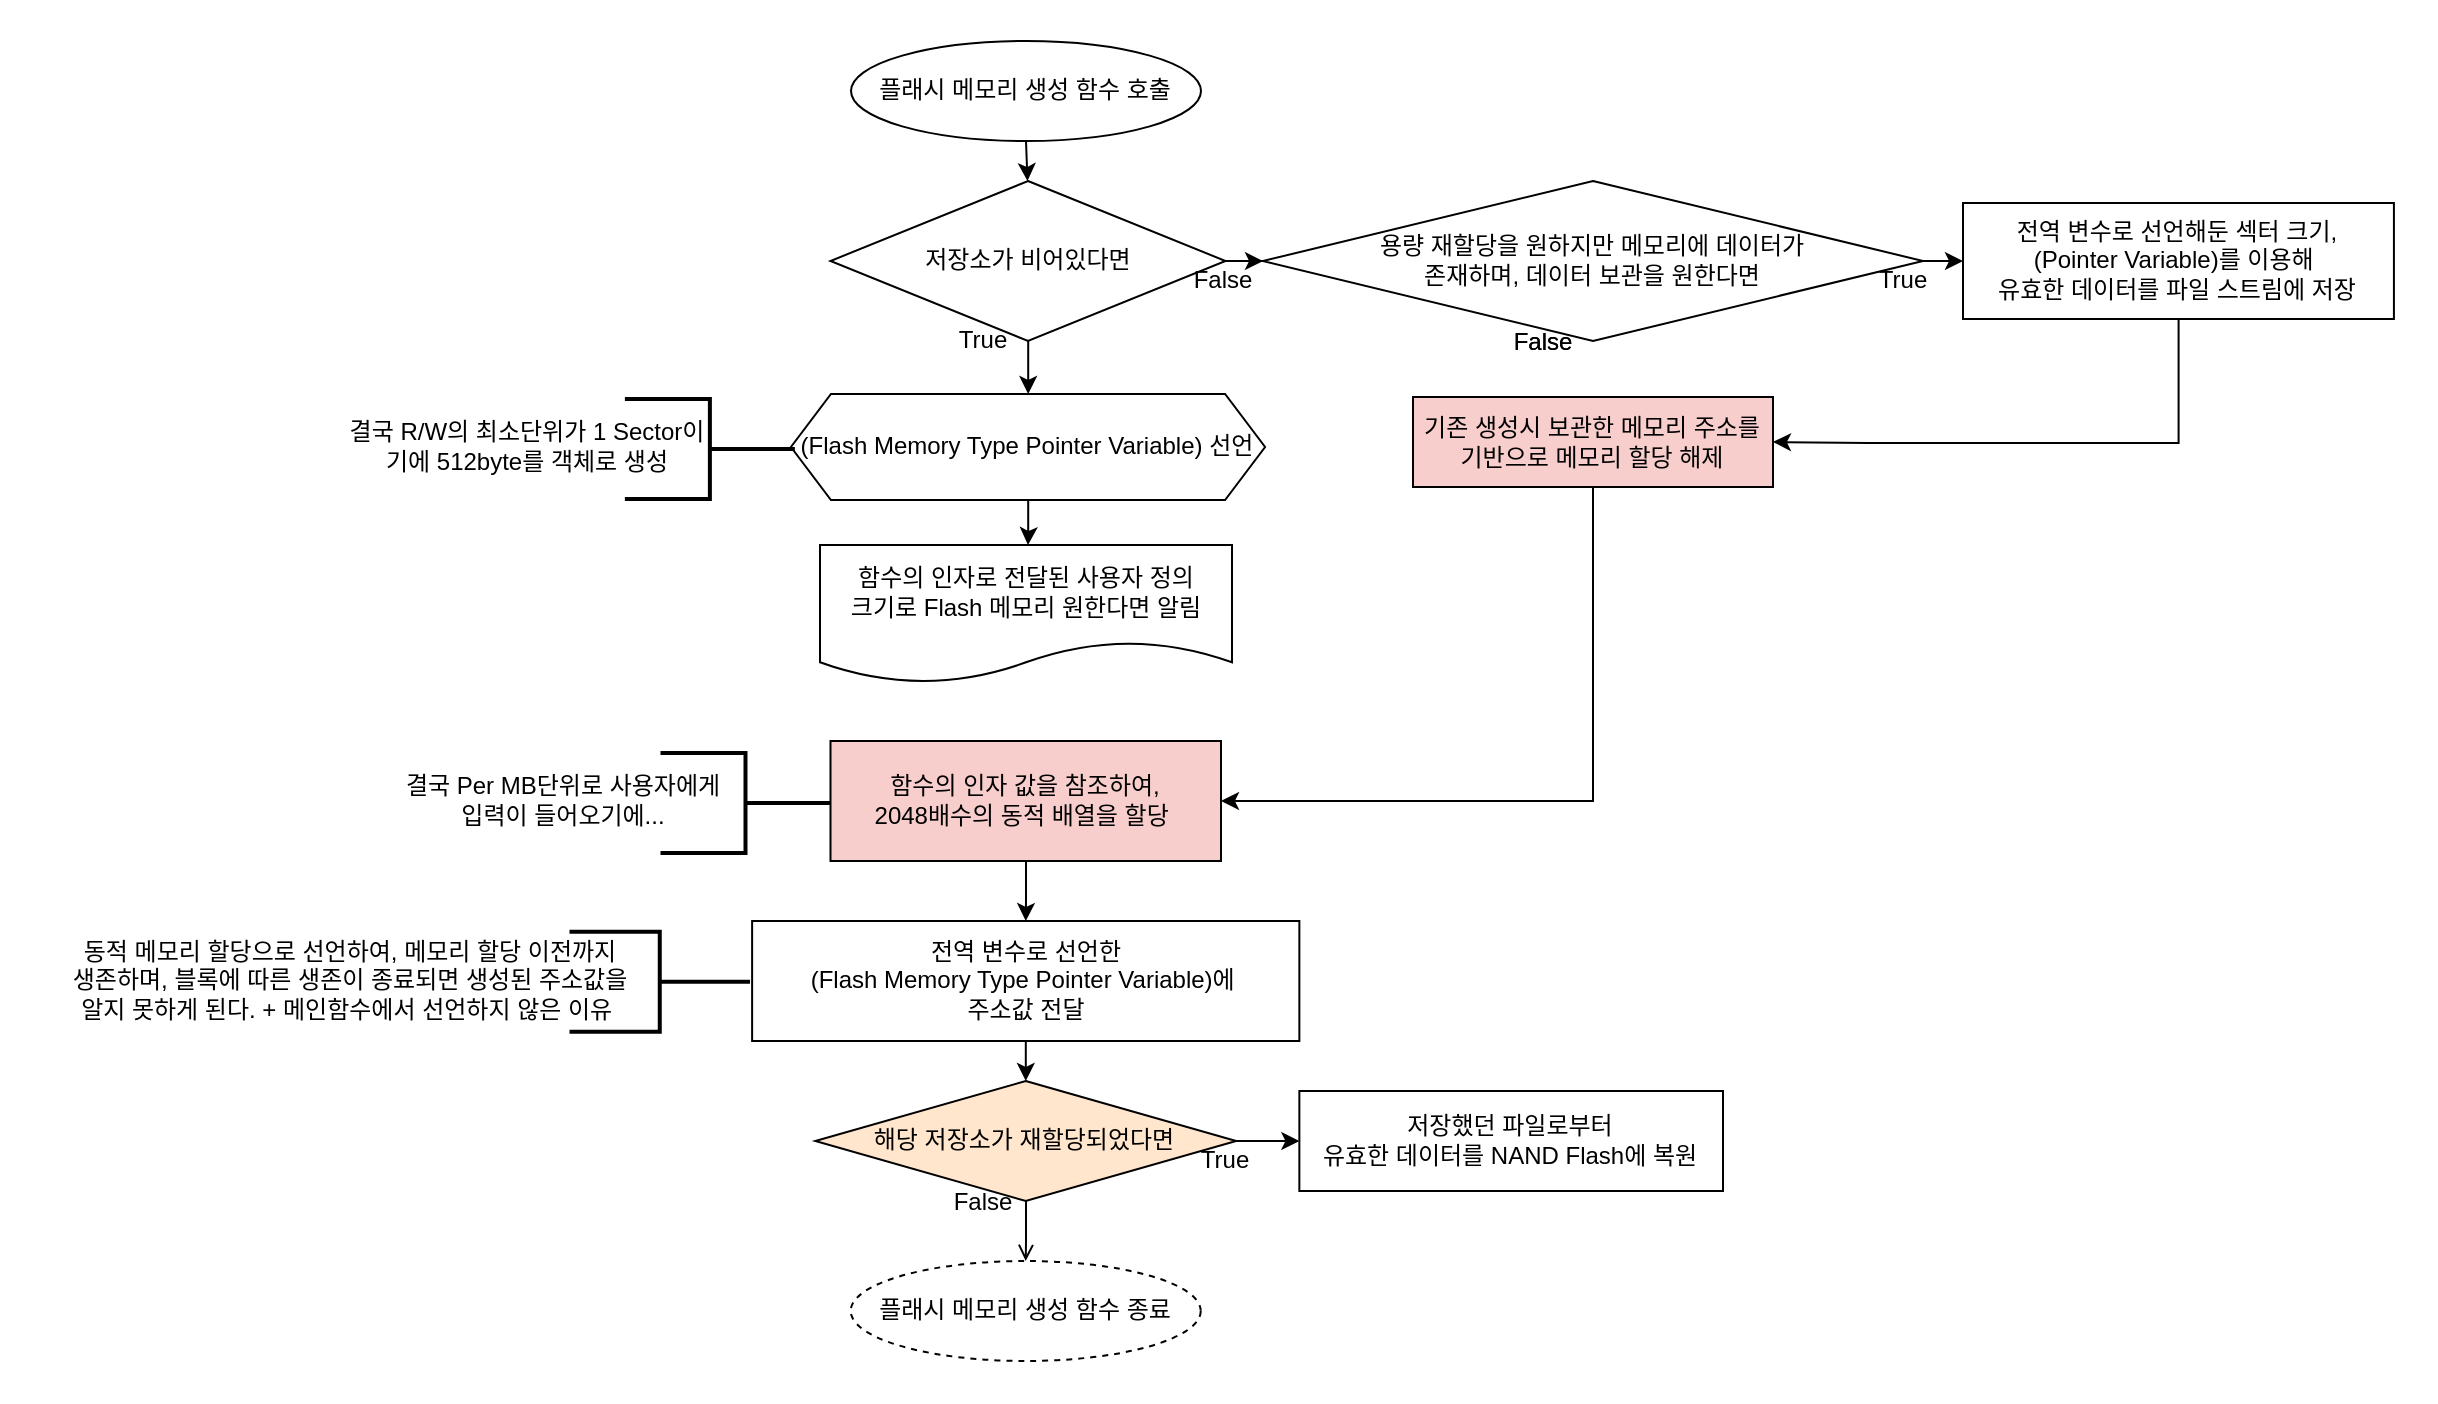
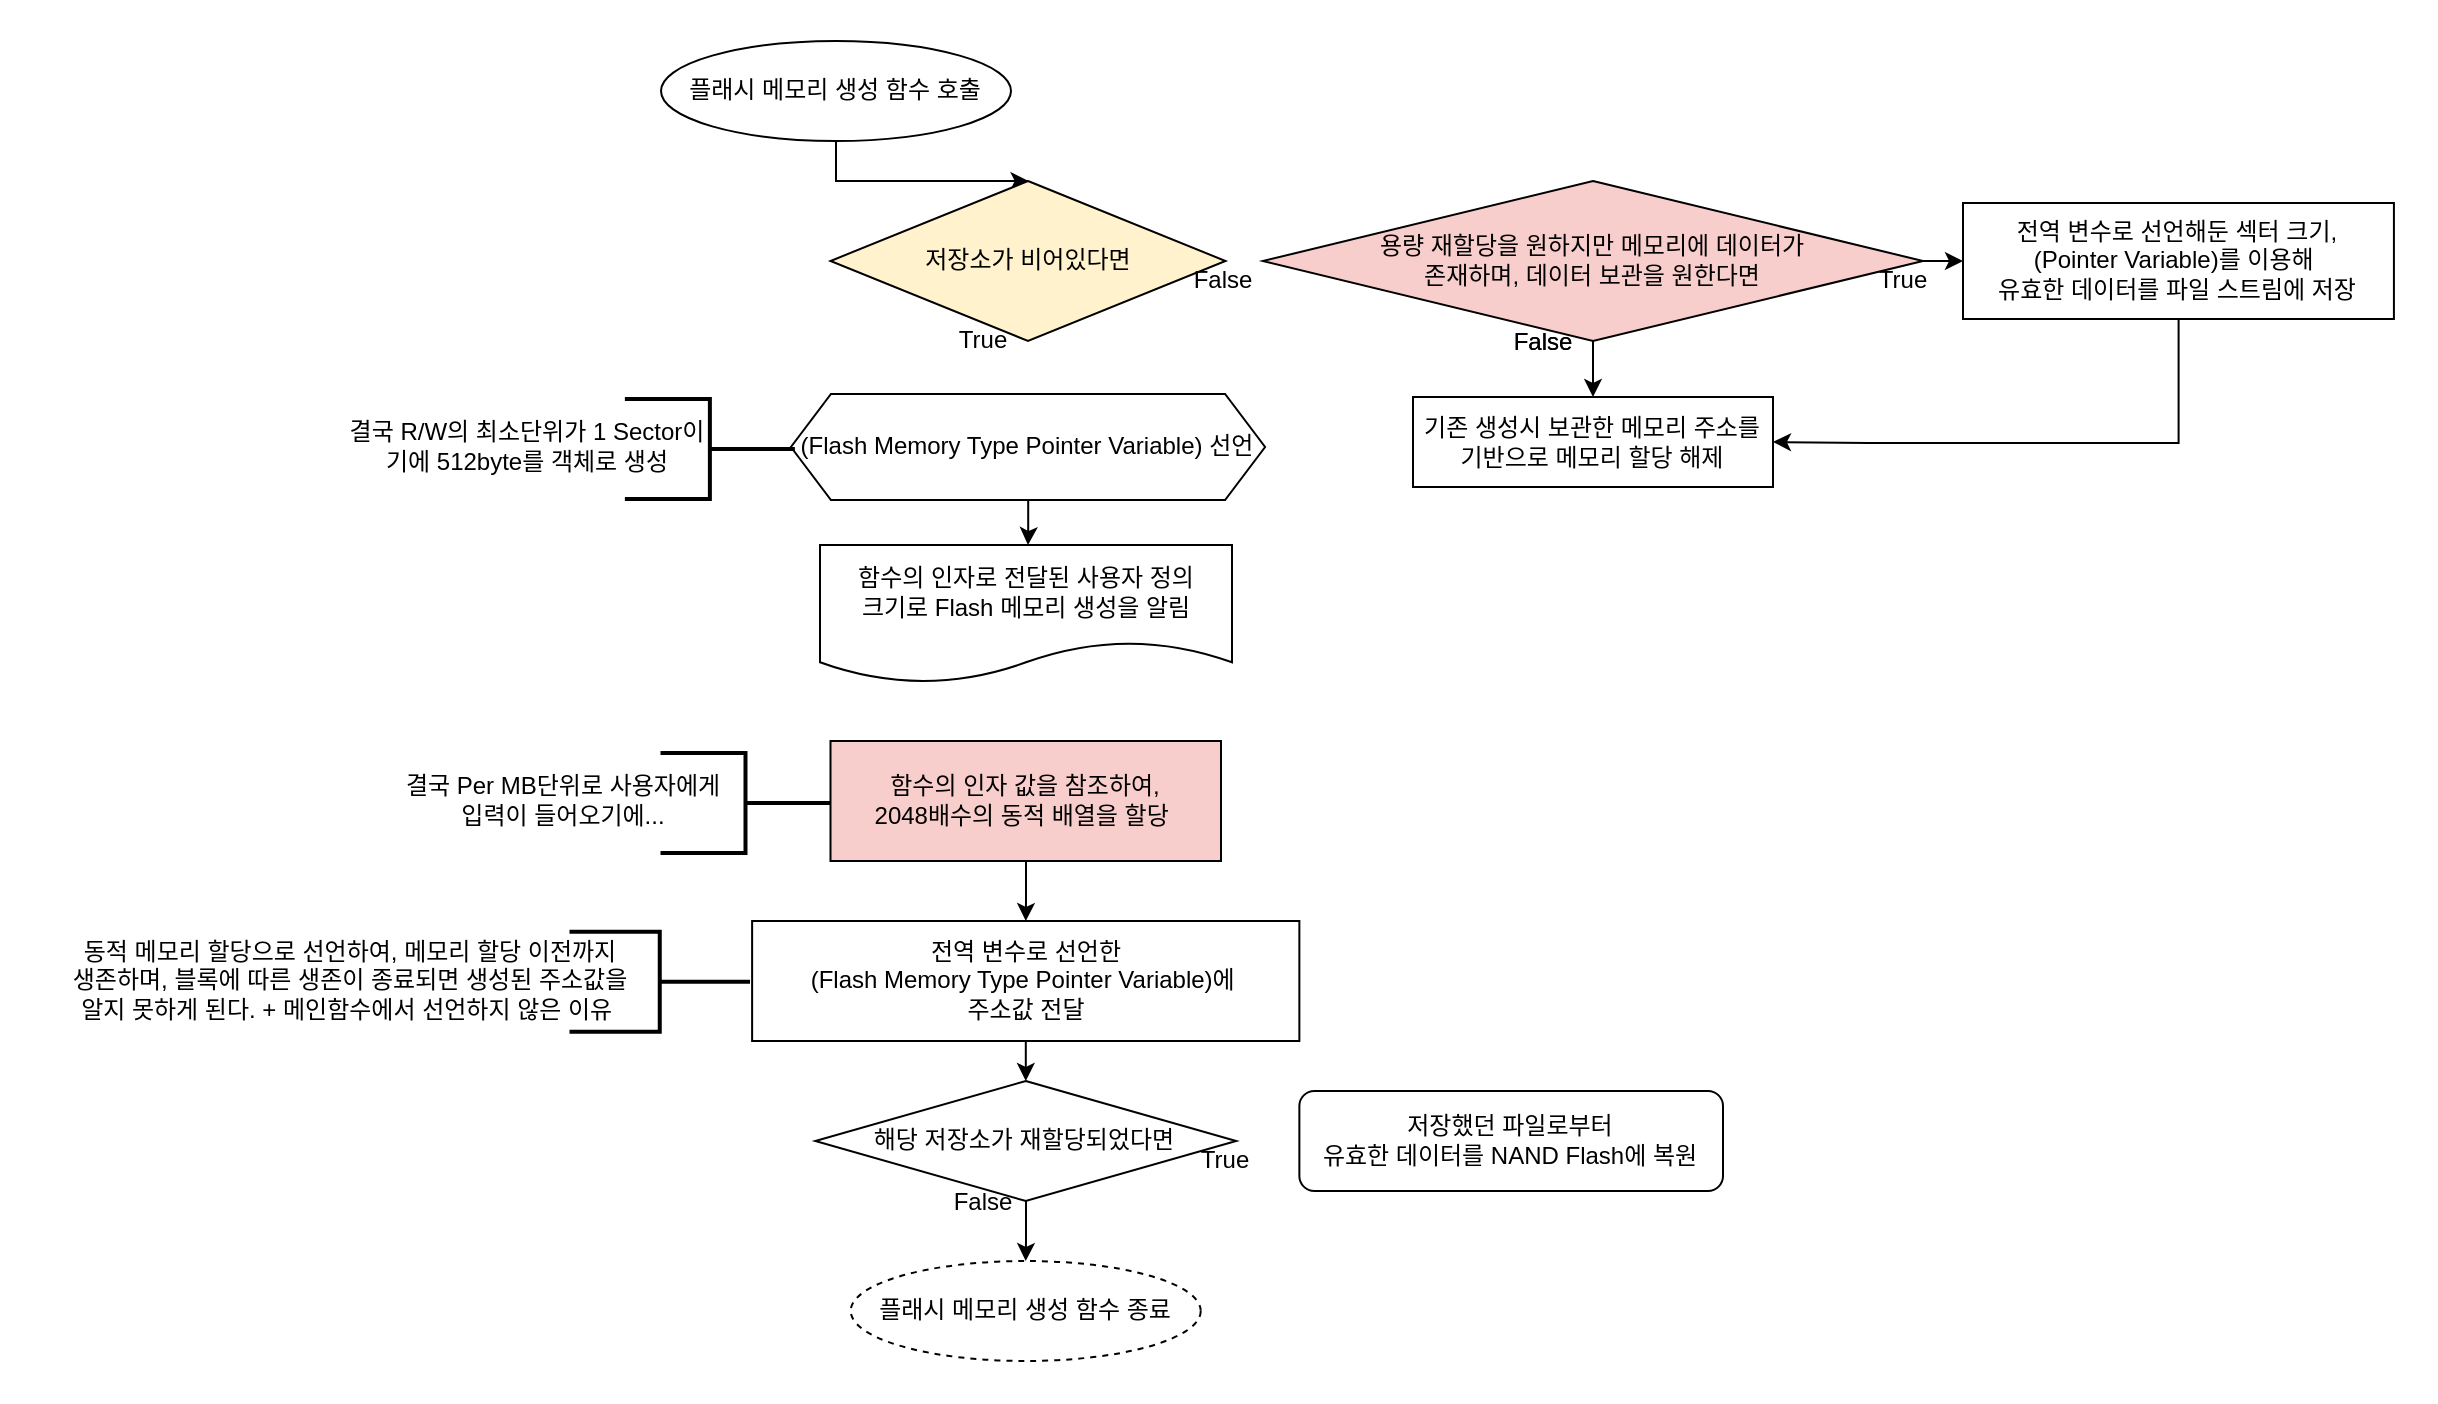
(1026, 91) -> (836, 91)
(1028, 261) -> (1028, 261)
(1229, 261) -> none
(1593, 261) -> (1593, 261)
(1028, 374) -> none
none -> (1593, 376)
(1593, 442) -> (1593, 442)
(1027, 593) -> (1027, 593)
(1571, 801) -> none
(1026, 1141) -> (1026, 1141)
(1274, 1141) -> none
(1511, 1141) -> (1511, 1141)
(1026, 1249) -> (1026, 1246)
